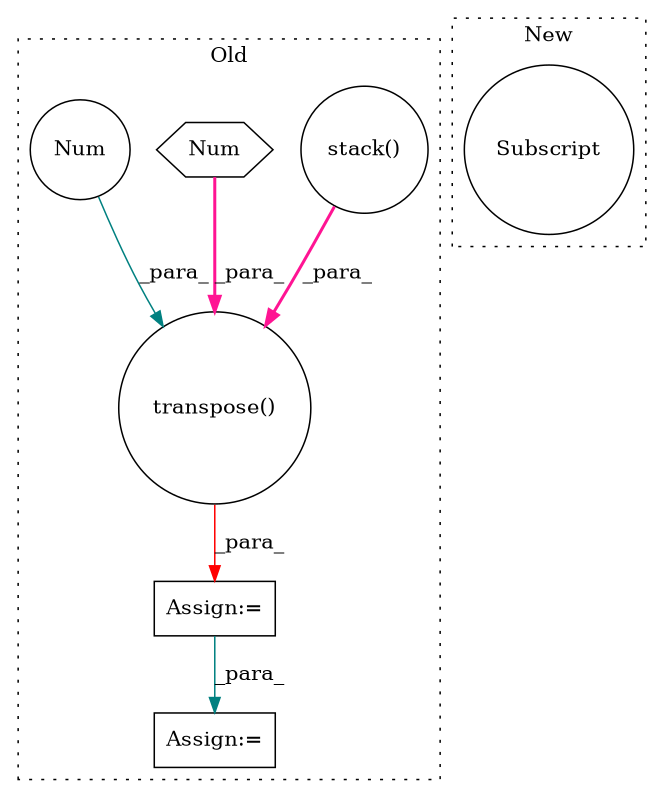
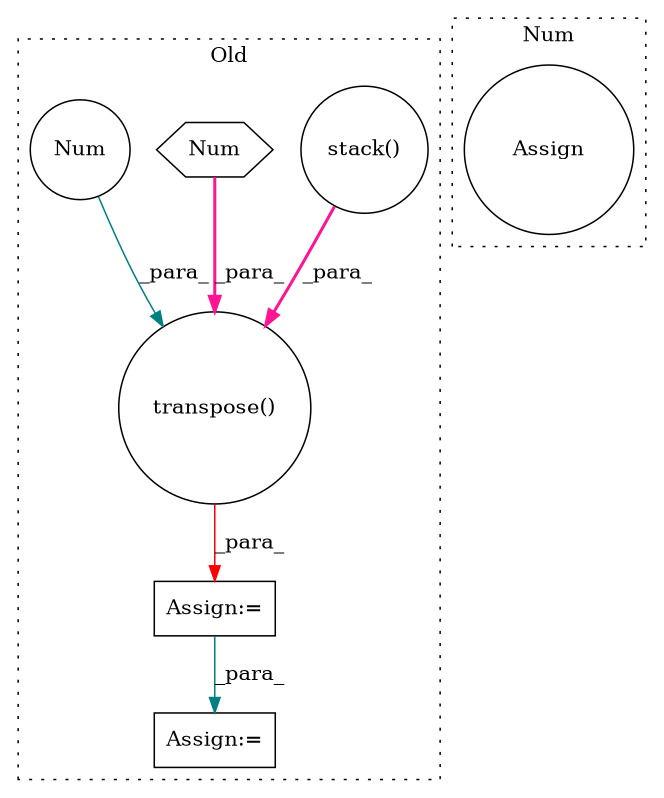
(549, 36) -> (549, 36)
(549, 150) -> (549, 150)
